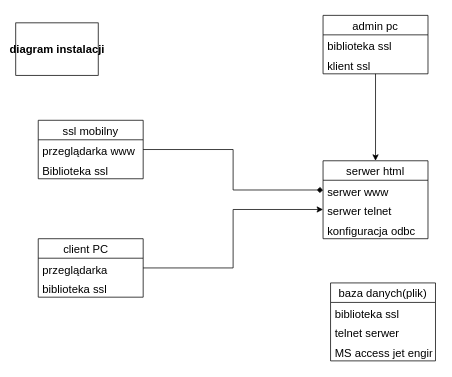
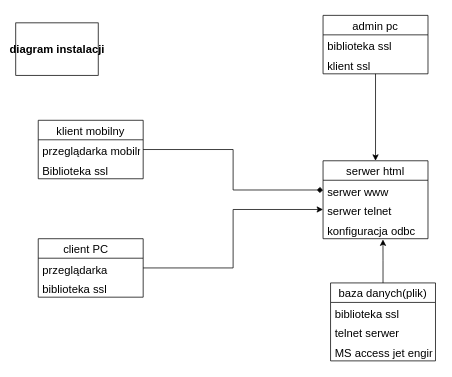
(90, 131) -> (90, 131)
(89, 152) -> (99, 152)
none -> (383, 245)
